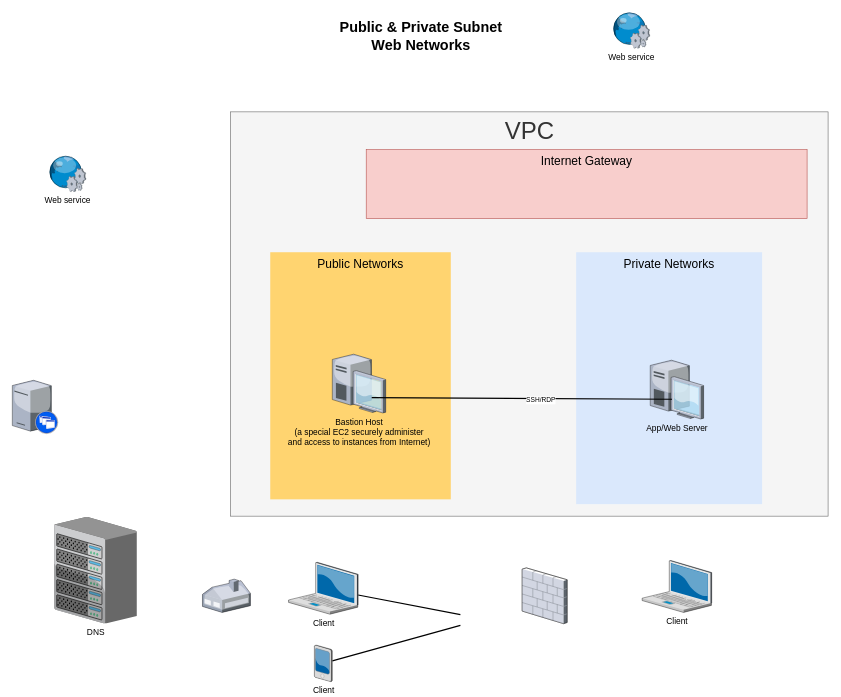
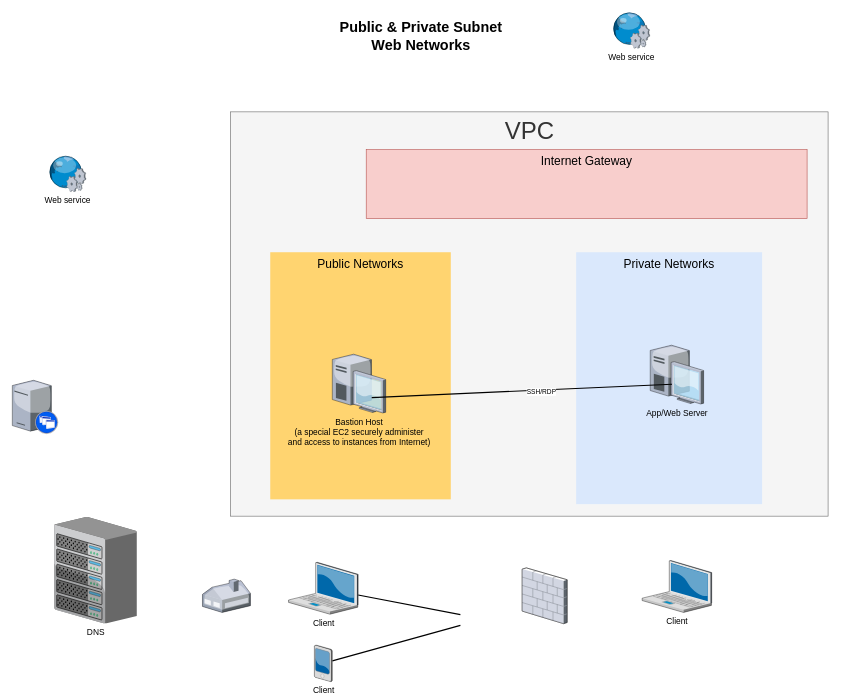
(677, 390) -> (677, 375)
